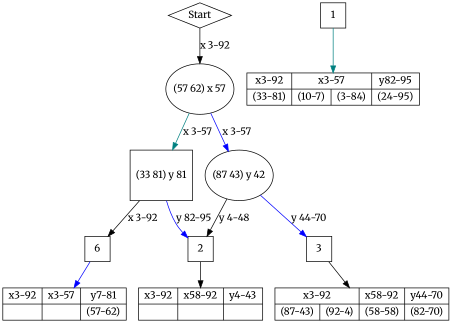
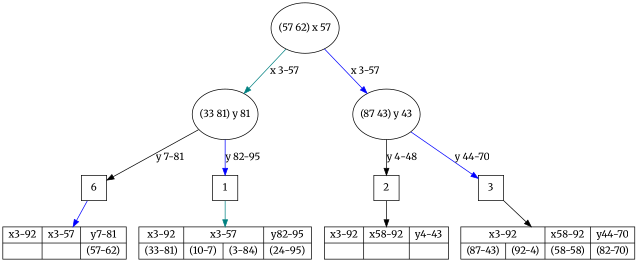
(200, 15) -> none
(161, 175) -> (225, 114)
(239, 175) -> (386, 114)
(143, 218) -> (170, 157)
(173, 218) -> (225, 154)
